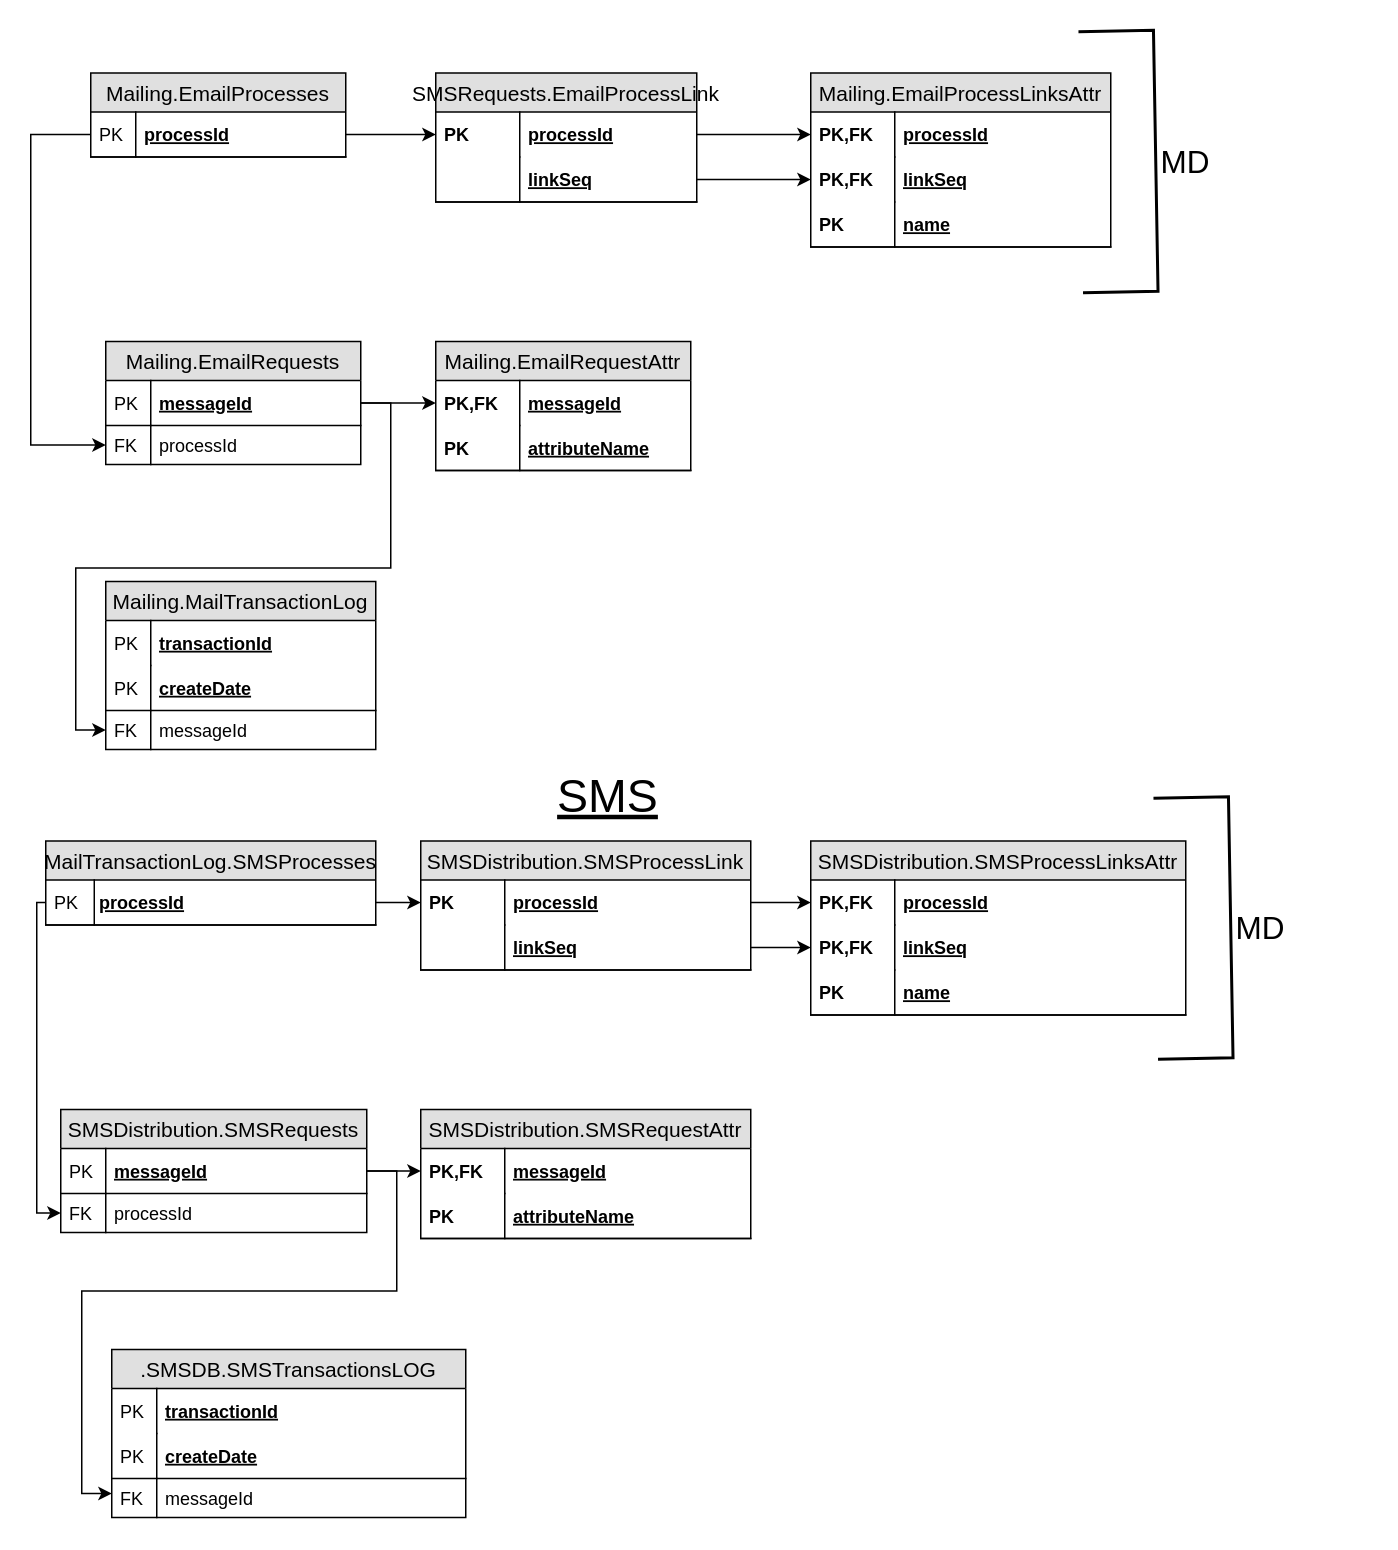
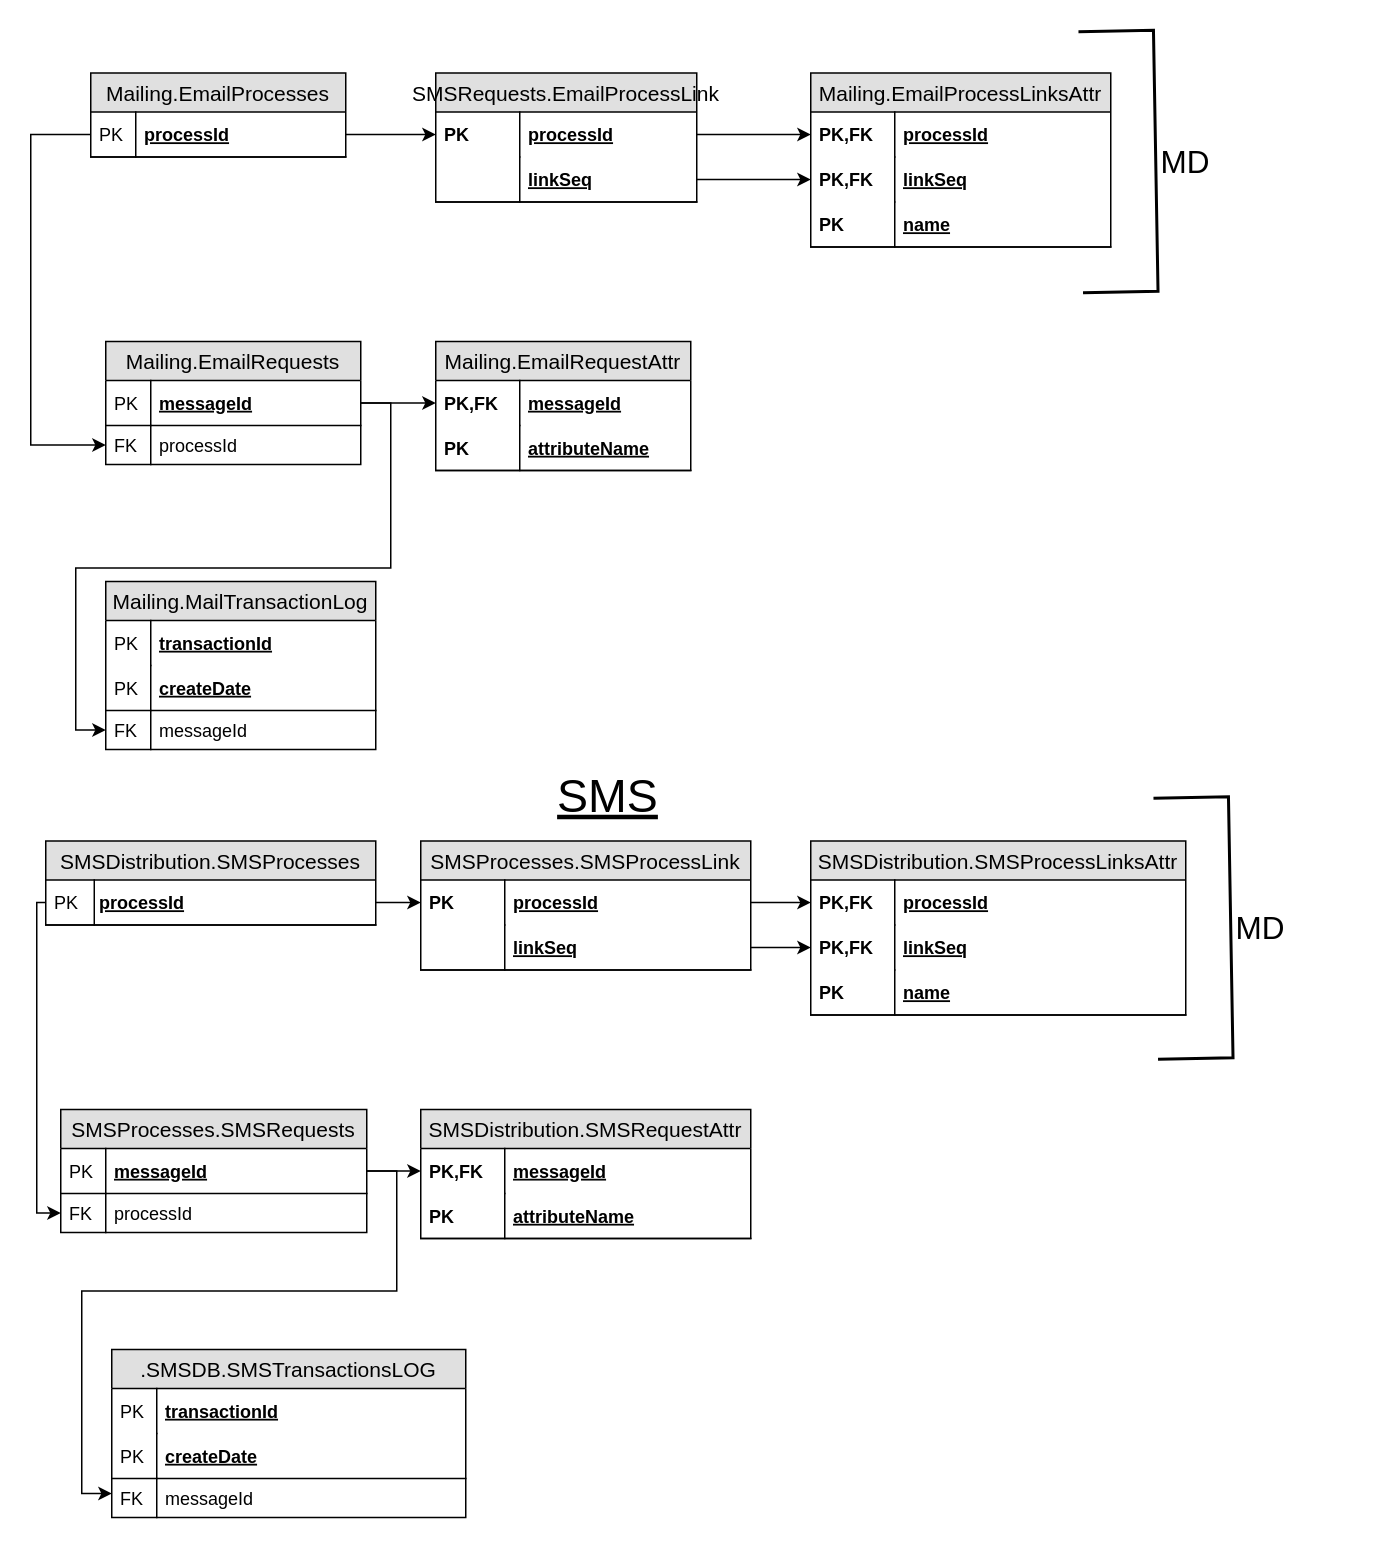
(210, 862) -> (210, 862)
(585, 862) -> (585, 862)
(213, 1130) -> (213, 1130)
